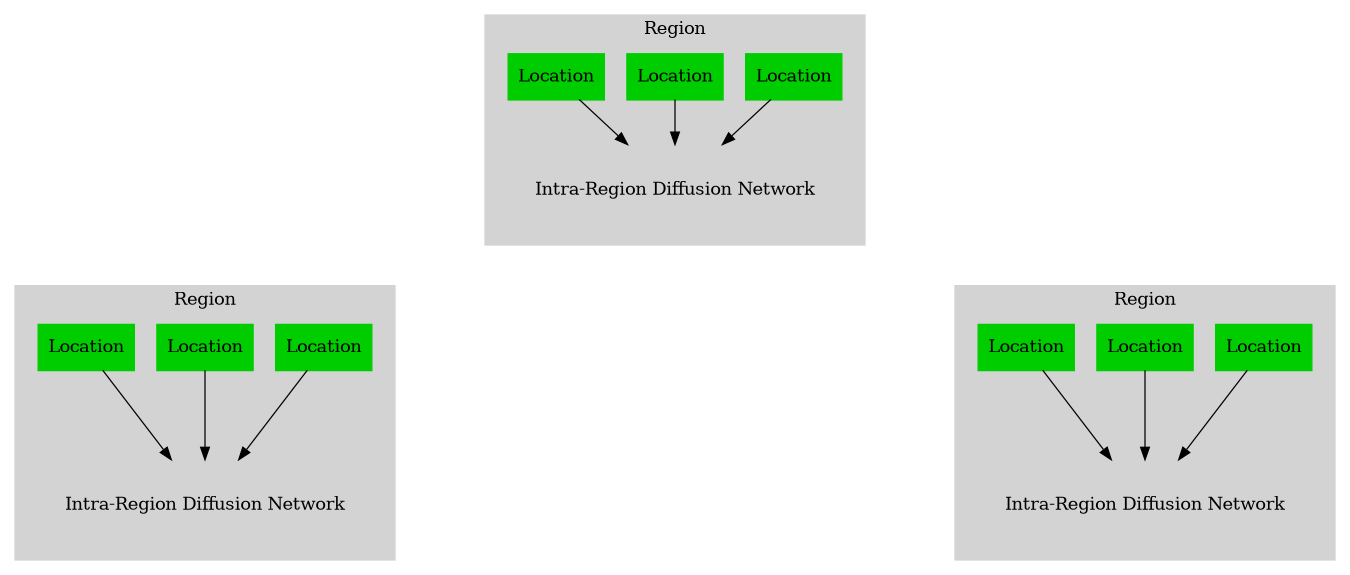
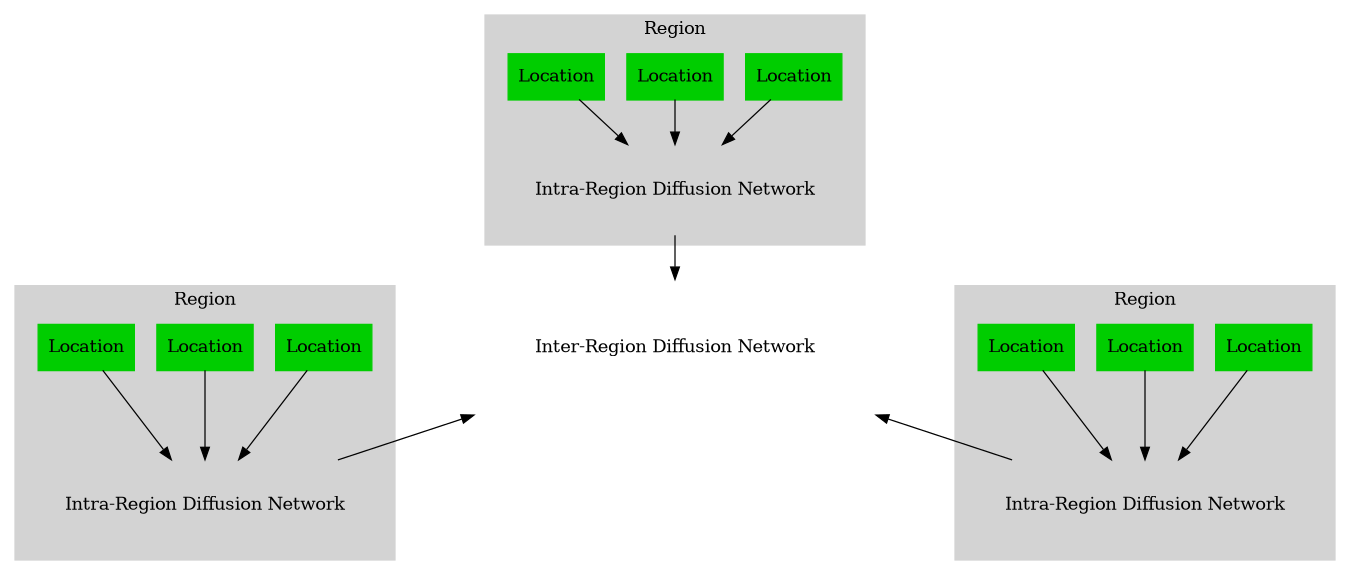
none -> (675, 348)
